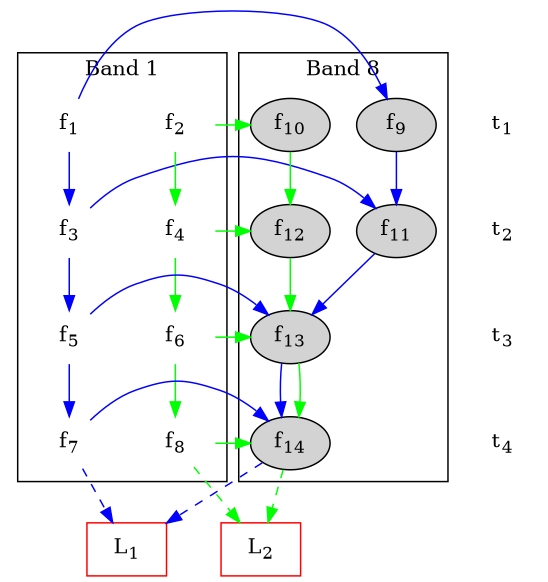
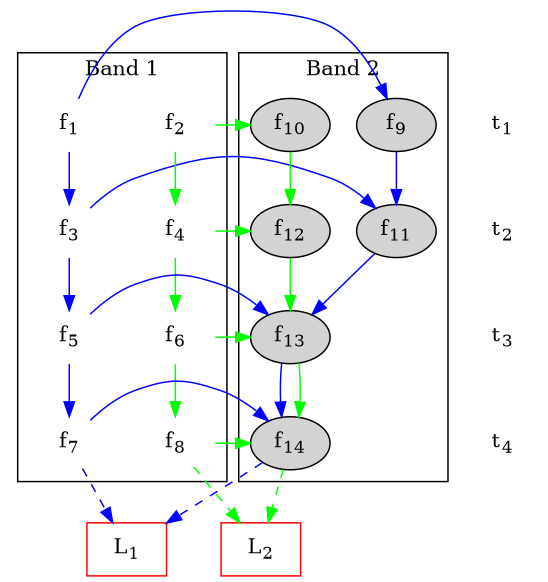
(343, 70) -> (343, 70)
